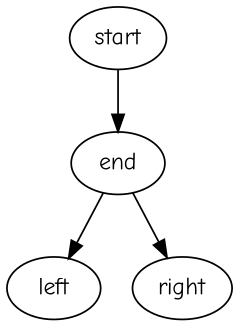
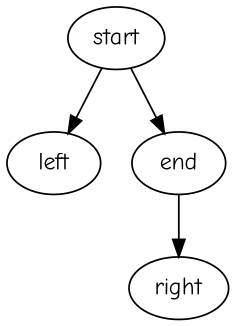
(90, 218) -> (89, 93)
